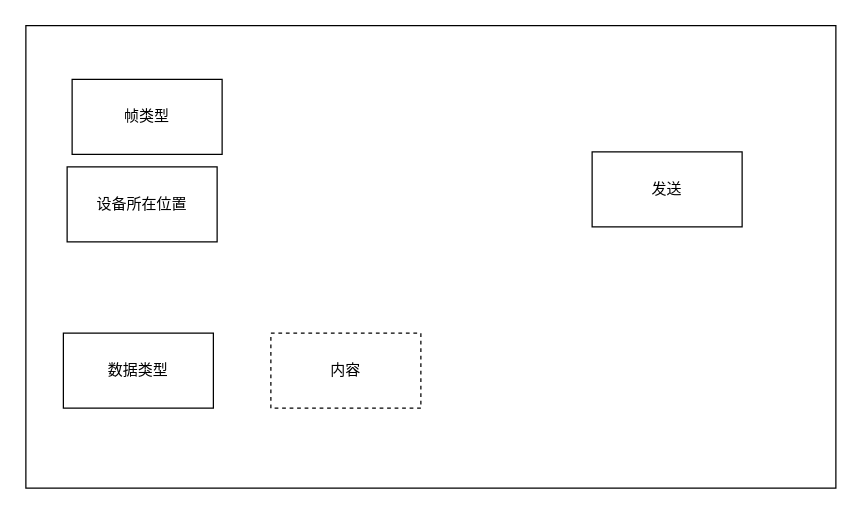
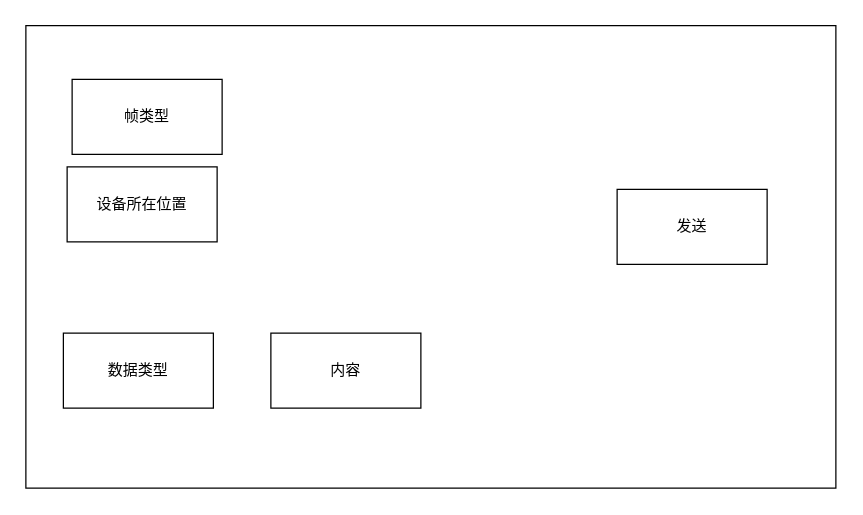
(667, 189) -> (692, 227)
(346, 371) -> (346, 371)
